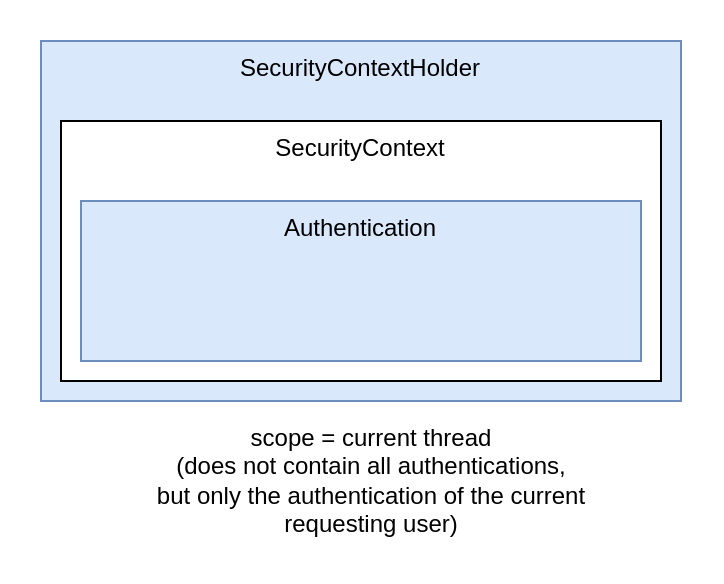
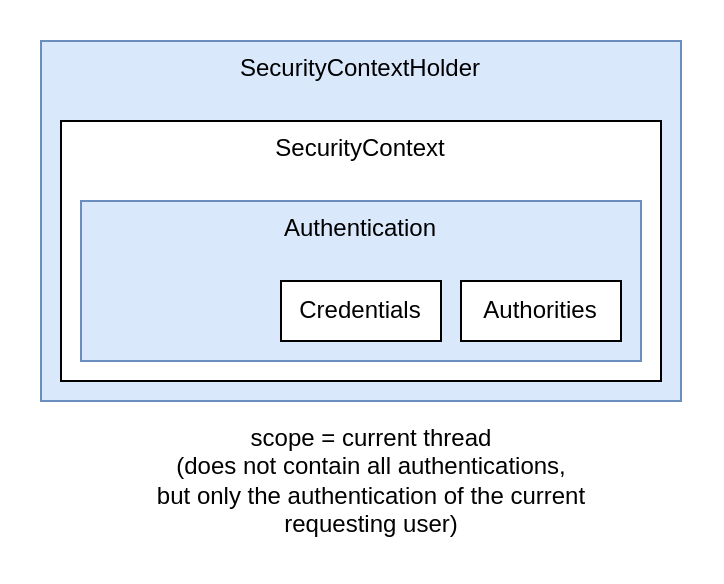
none -> (361, 311)
none -> (541, 311)
